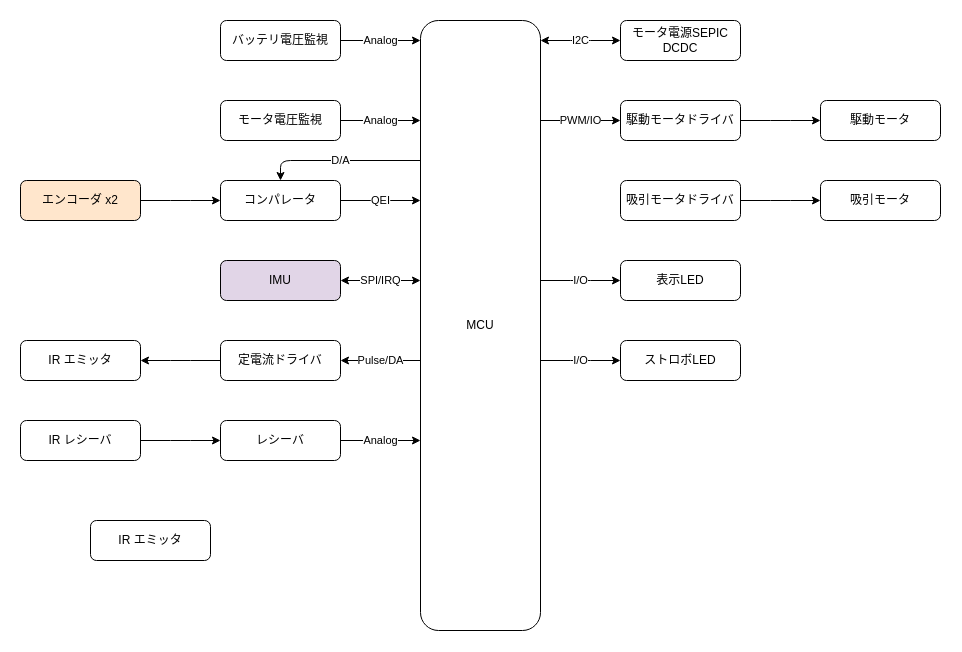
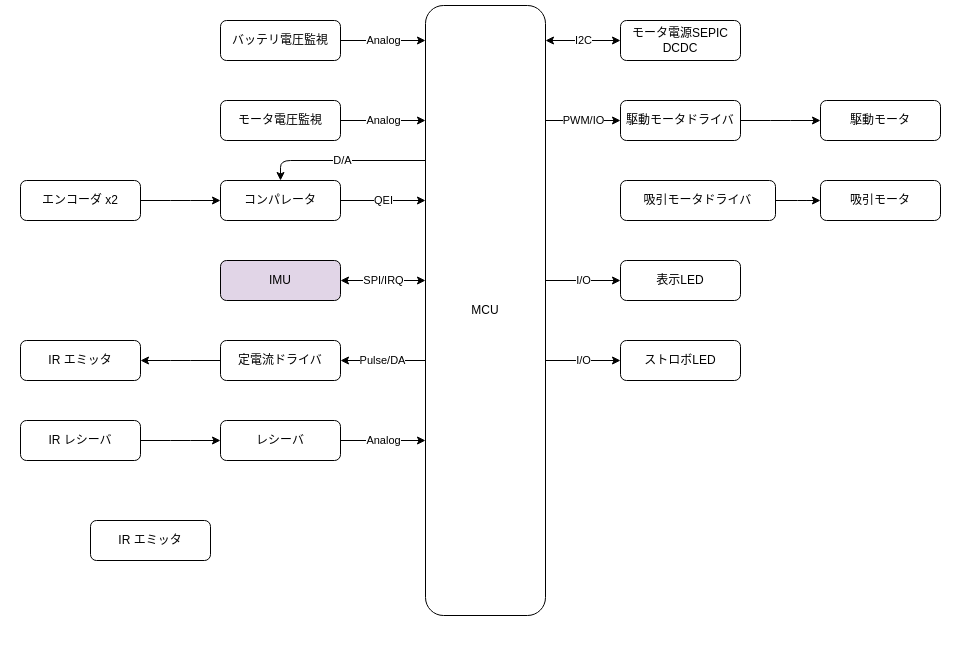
(81, 201) -> (81, 201)
(681, 201) -> (698, 201)
(481, 326) -> (486, 311)
